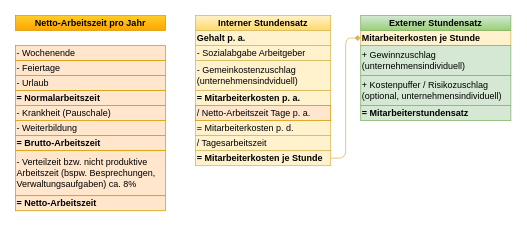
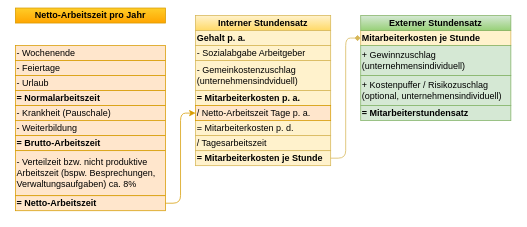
(90, 23) -> (90, 15)
none -> (180, 159)
